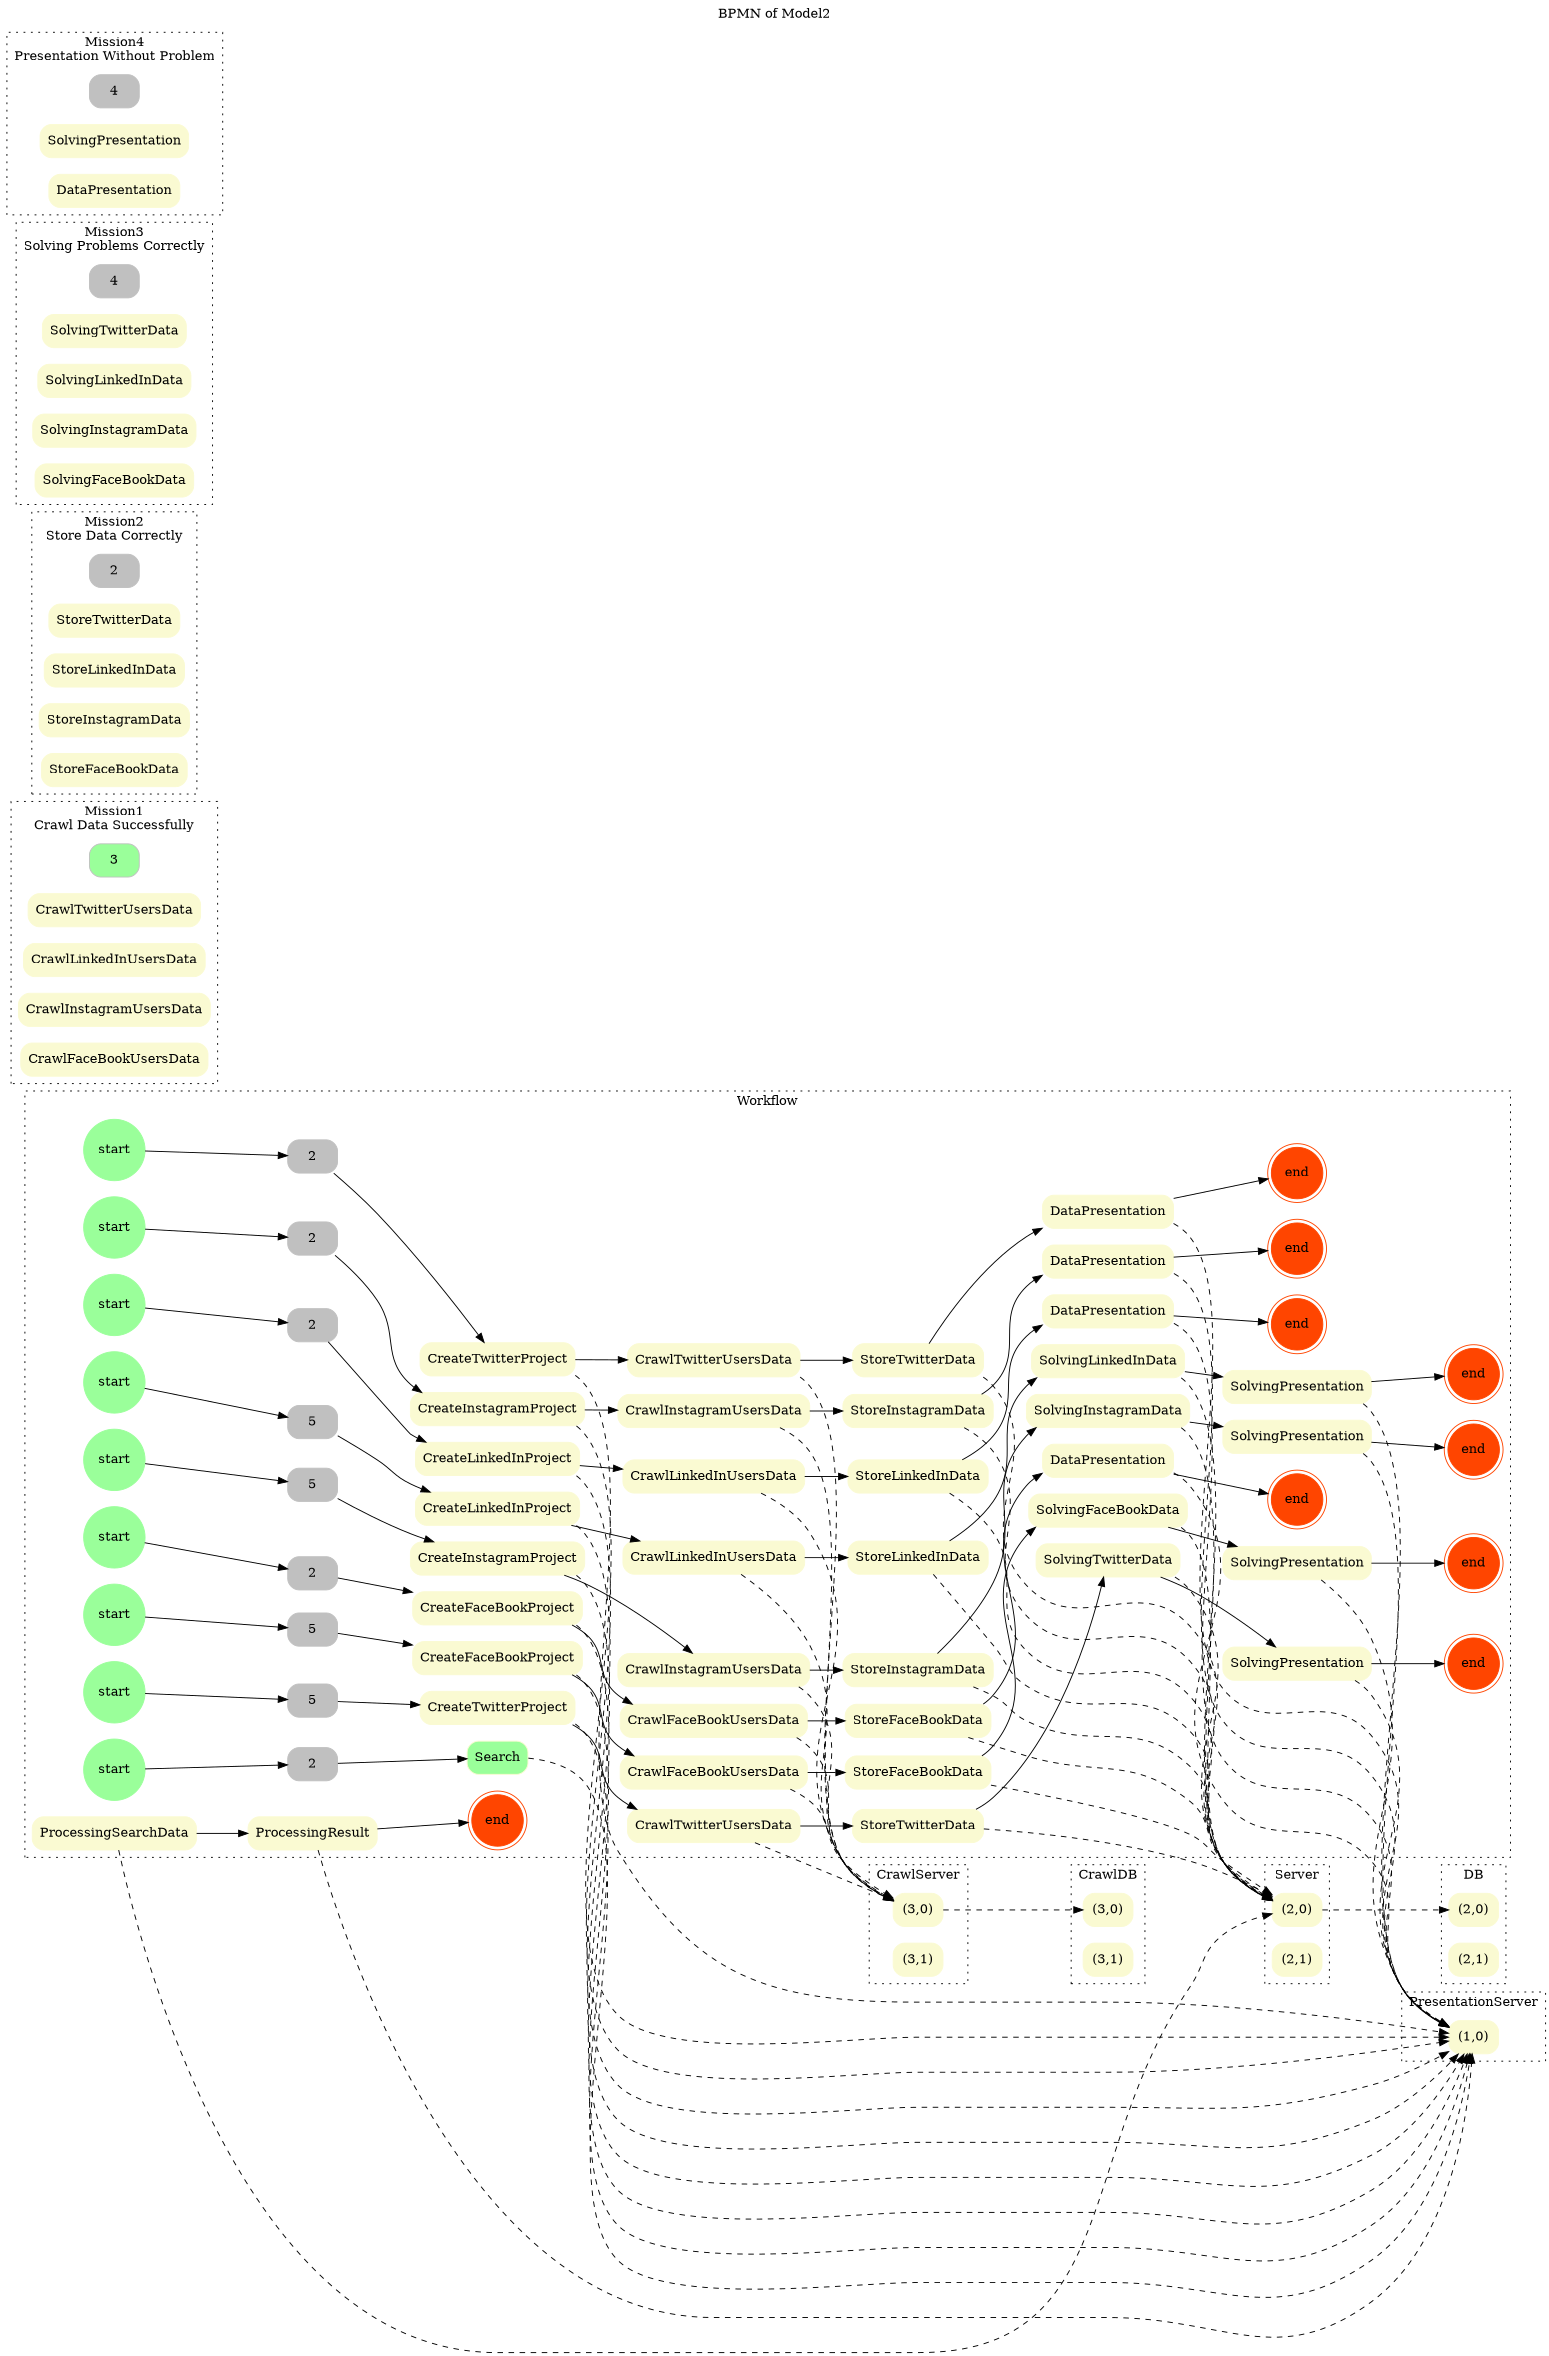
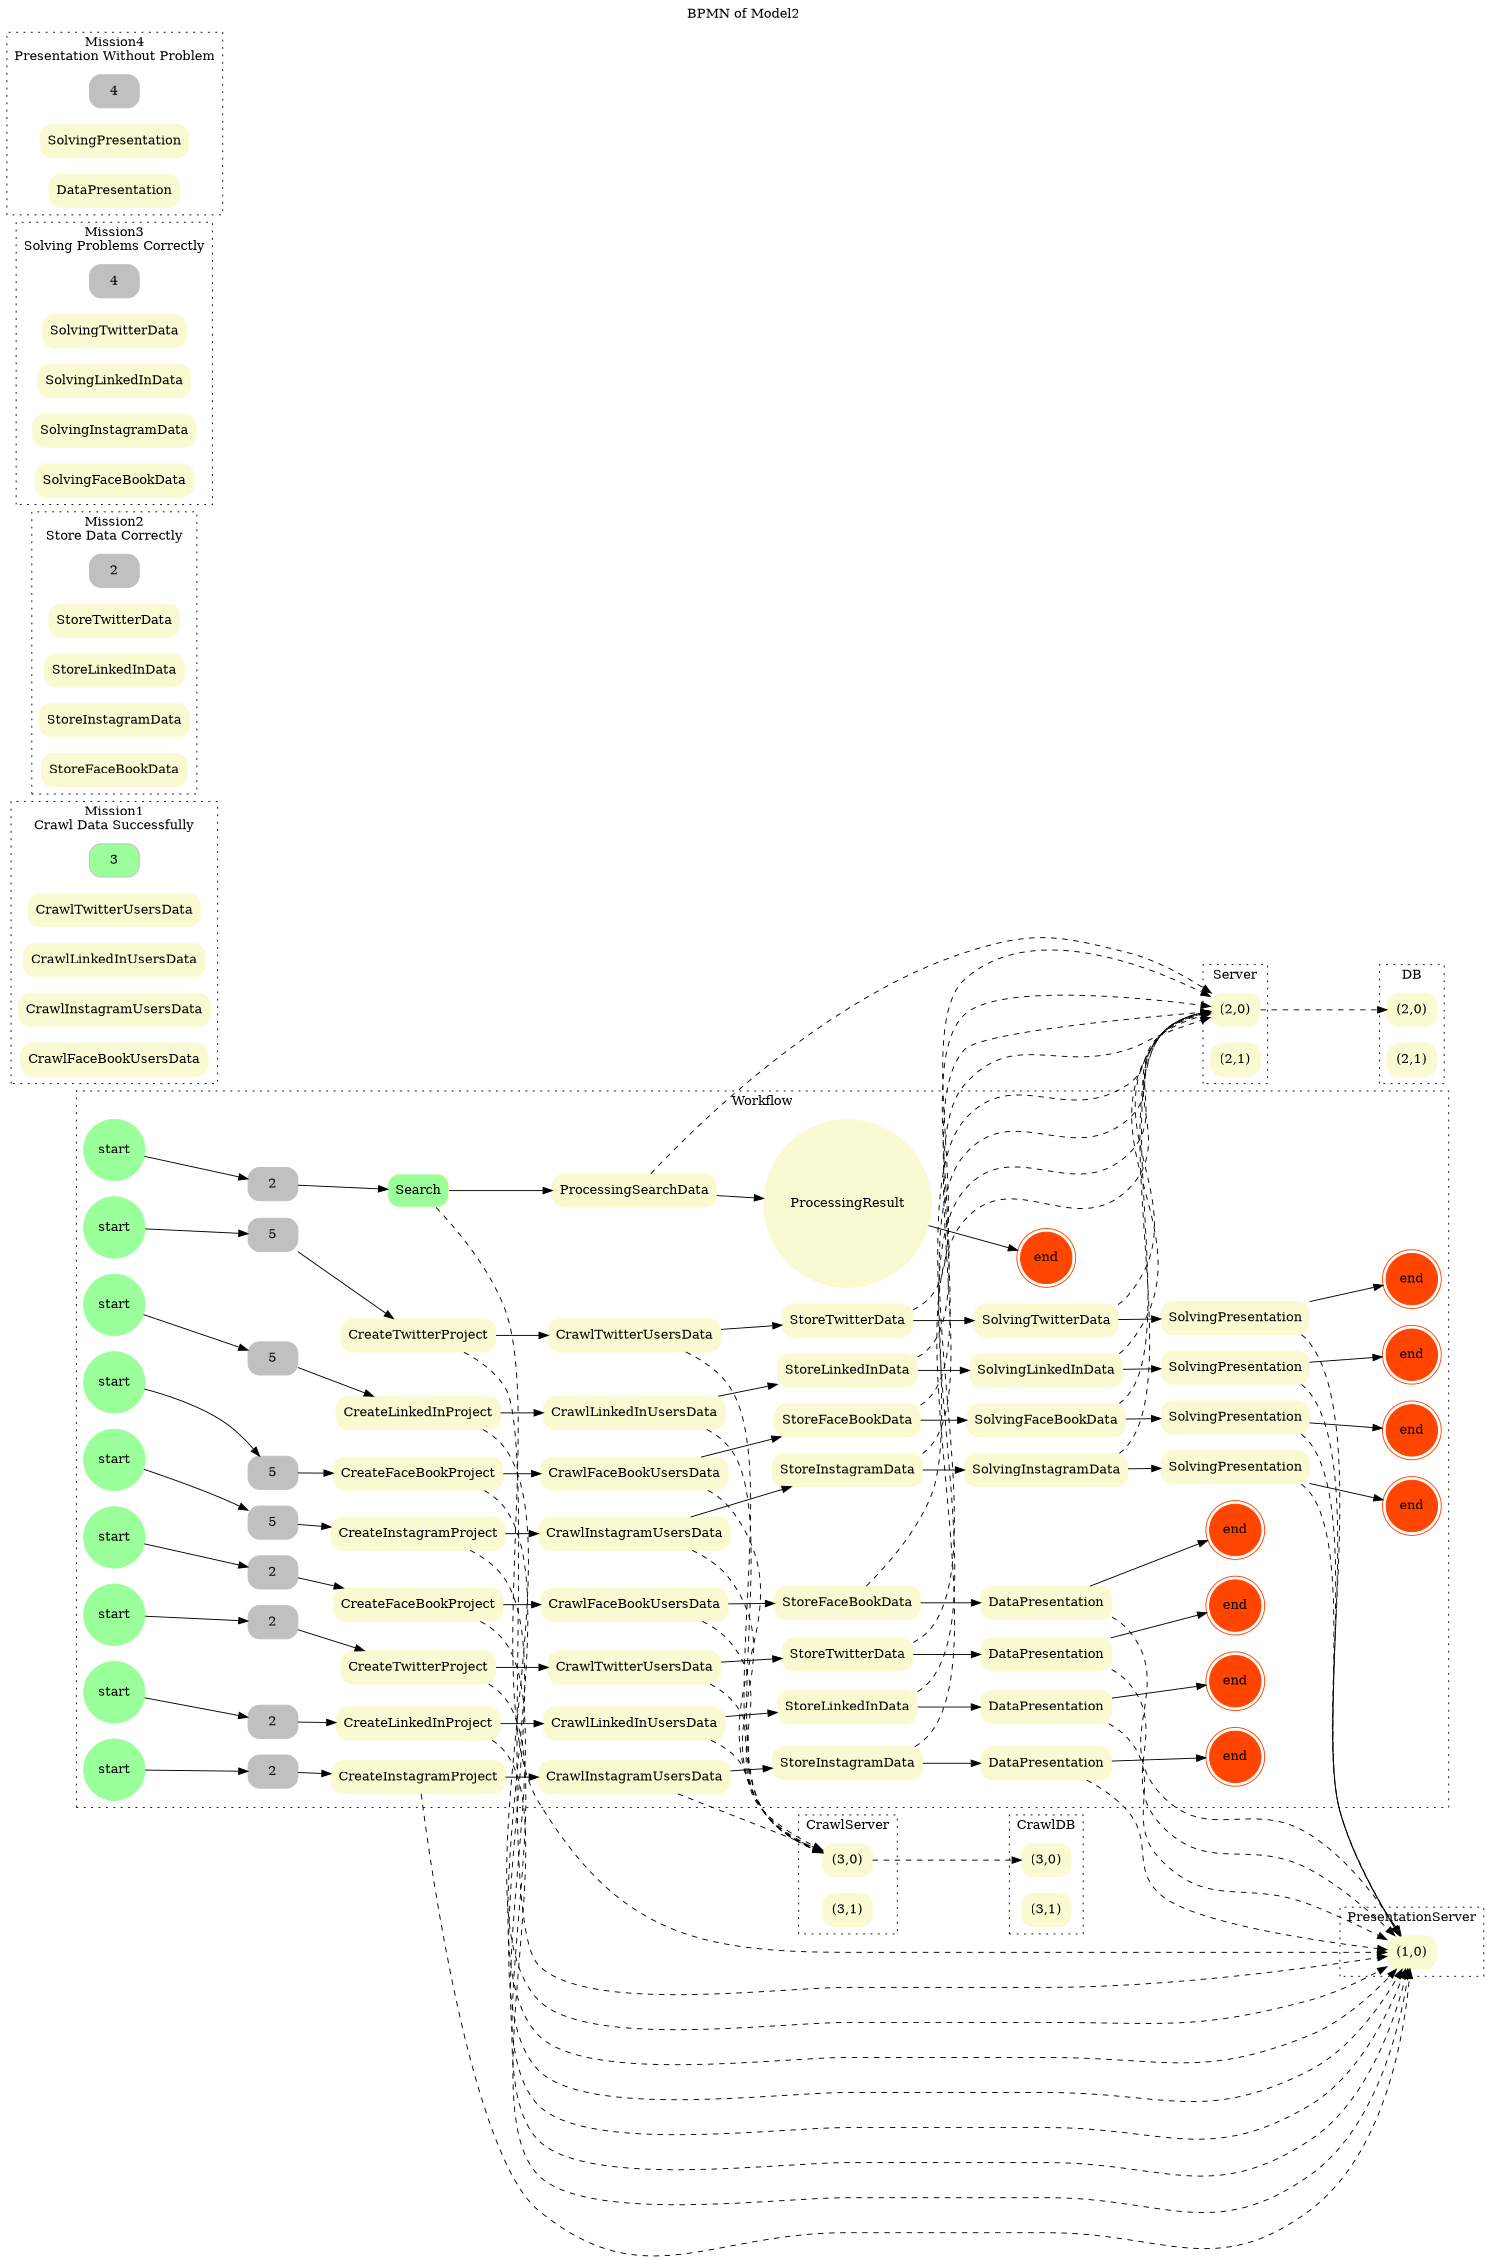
none -> (496, 1191)
(313, 1833) -> (848, 1204)
(855, 2318) -> none
